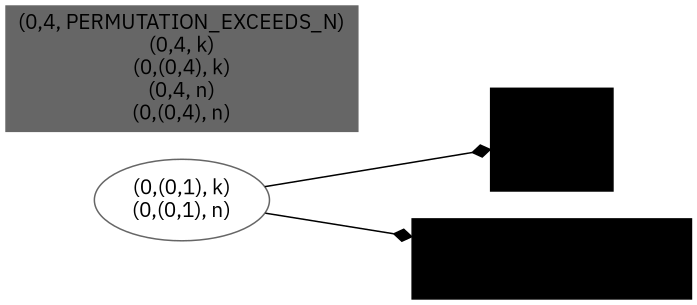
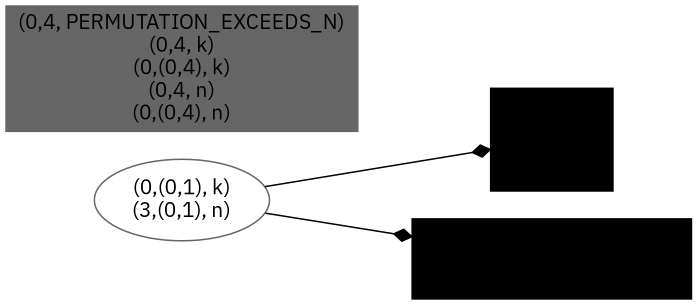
(182, 200) -> (182, 200)
